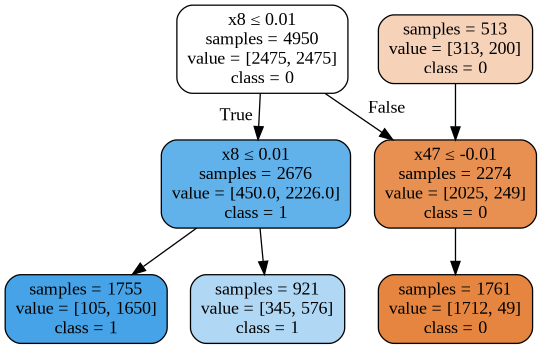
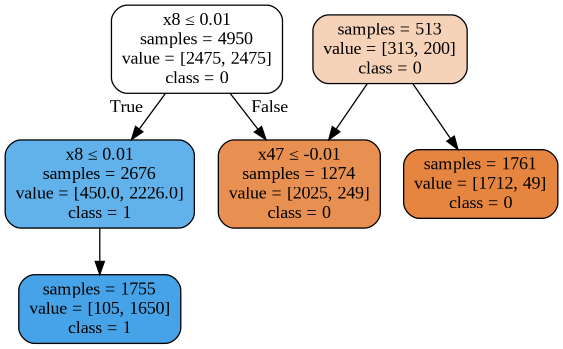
(455, 174) -> (299, 174)
(455, 245) -> (432, 111)
(268, 309) -> none
